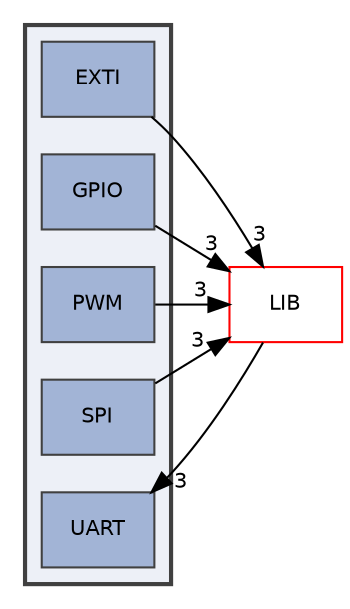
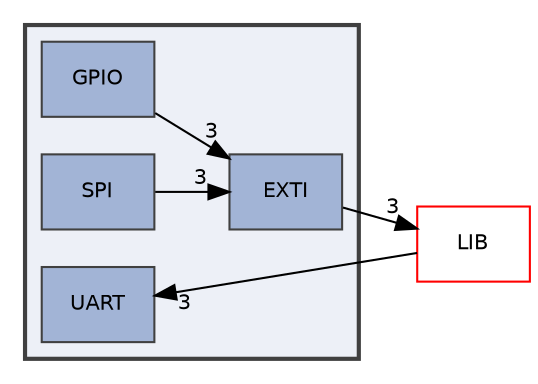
(185, 244) -> (183, 130)
(98, 305) -> none
(185, 365) -> (182, 192)
